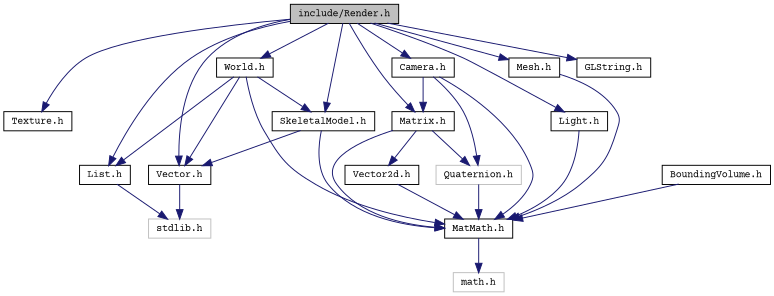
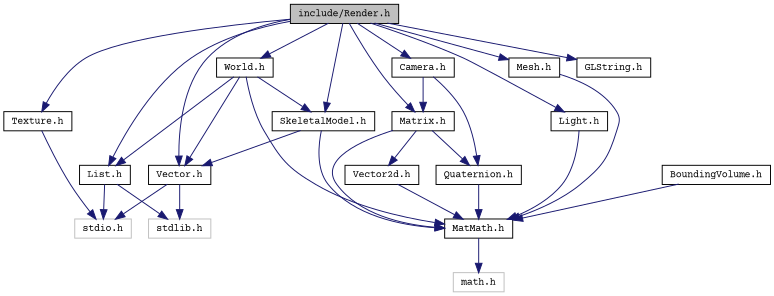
(513, 136) -> none
(479, 175) -> (479, 175)
none -> (103, 229)
